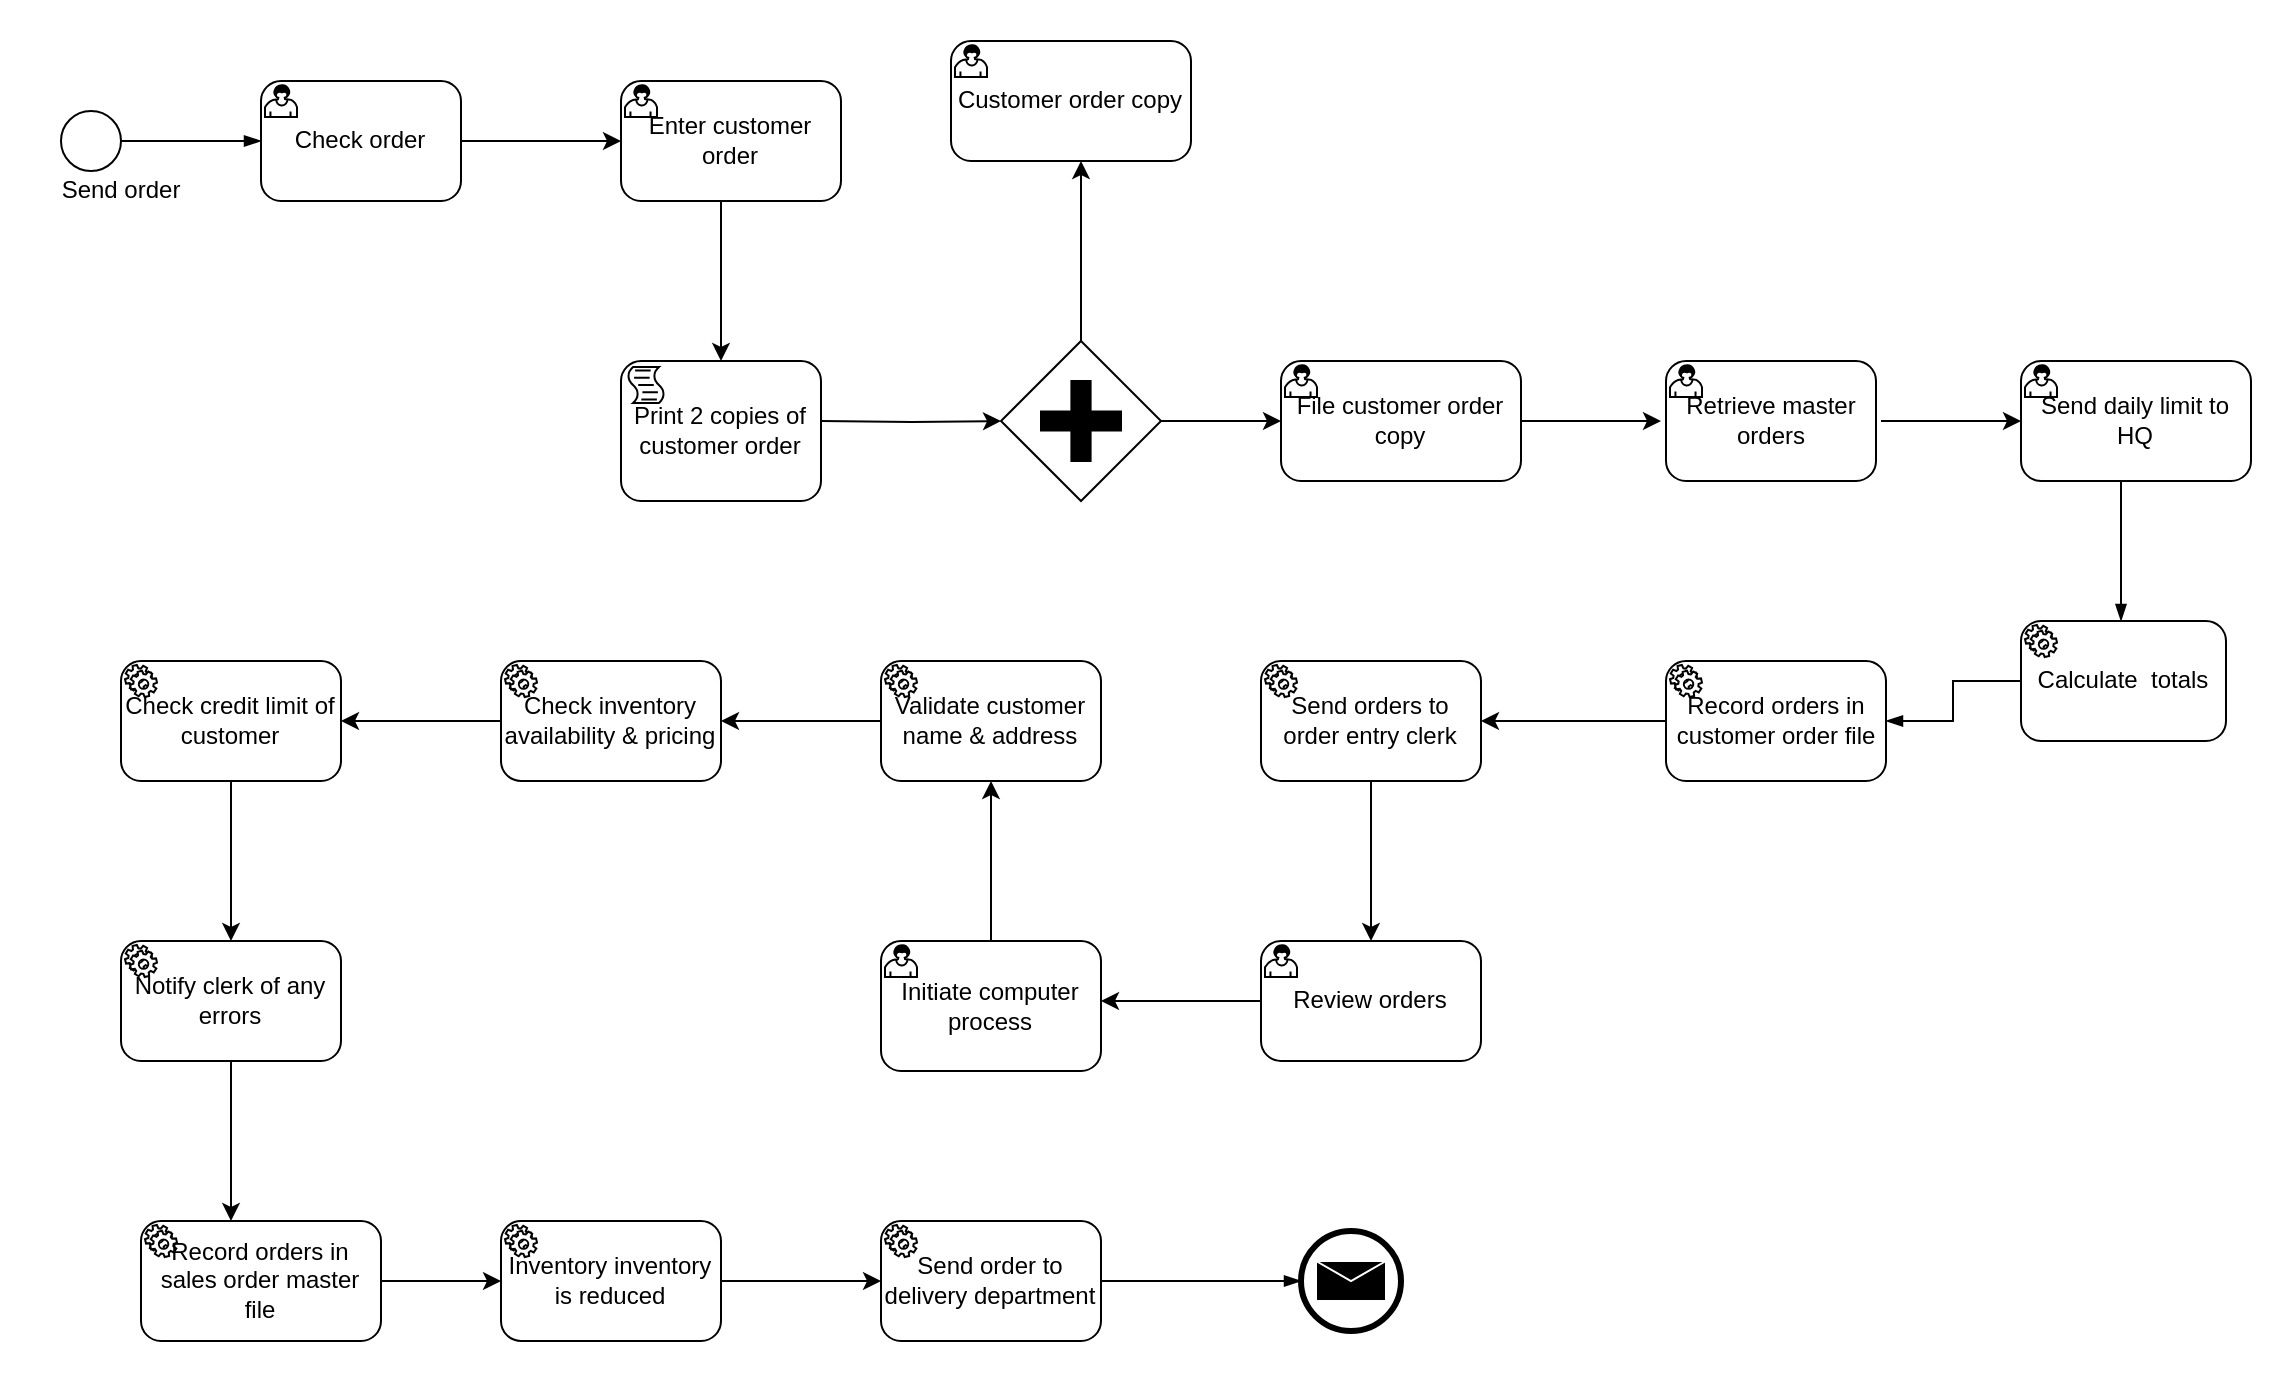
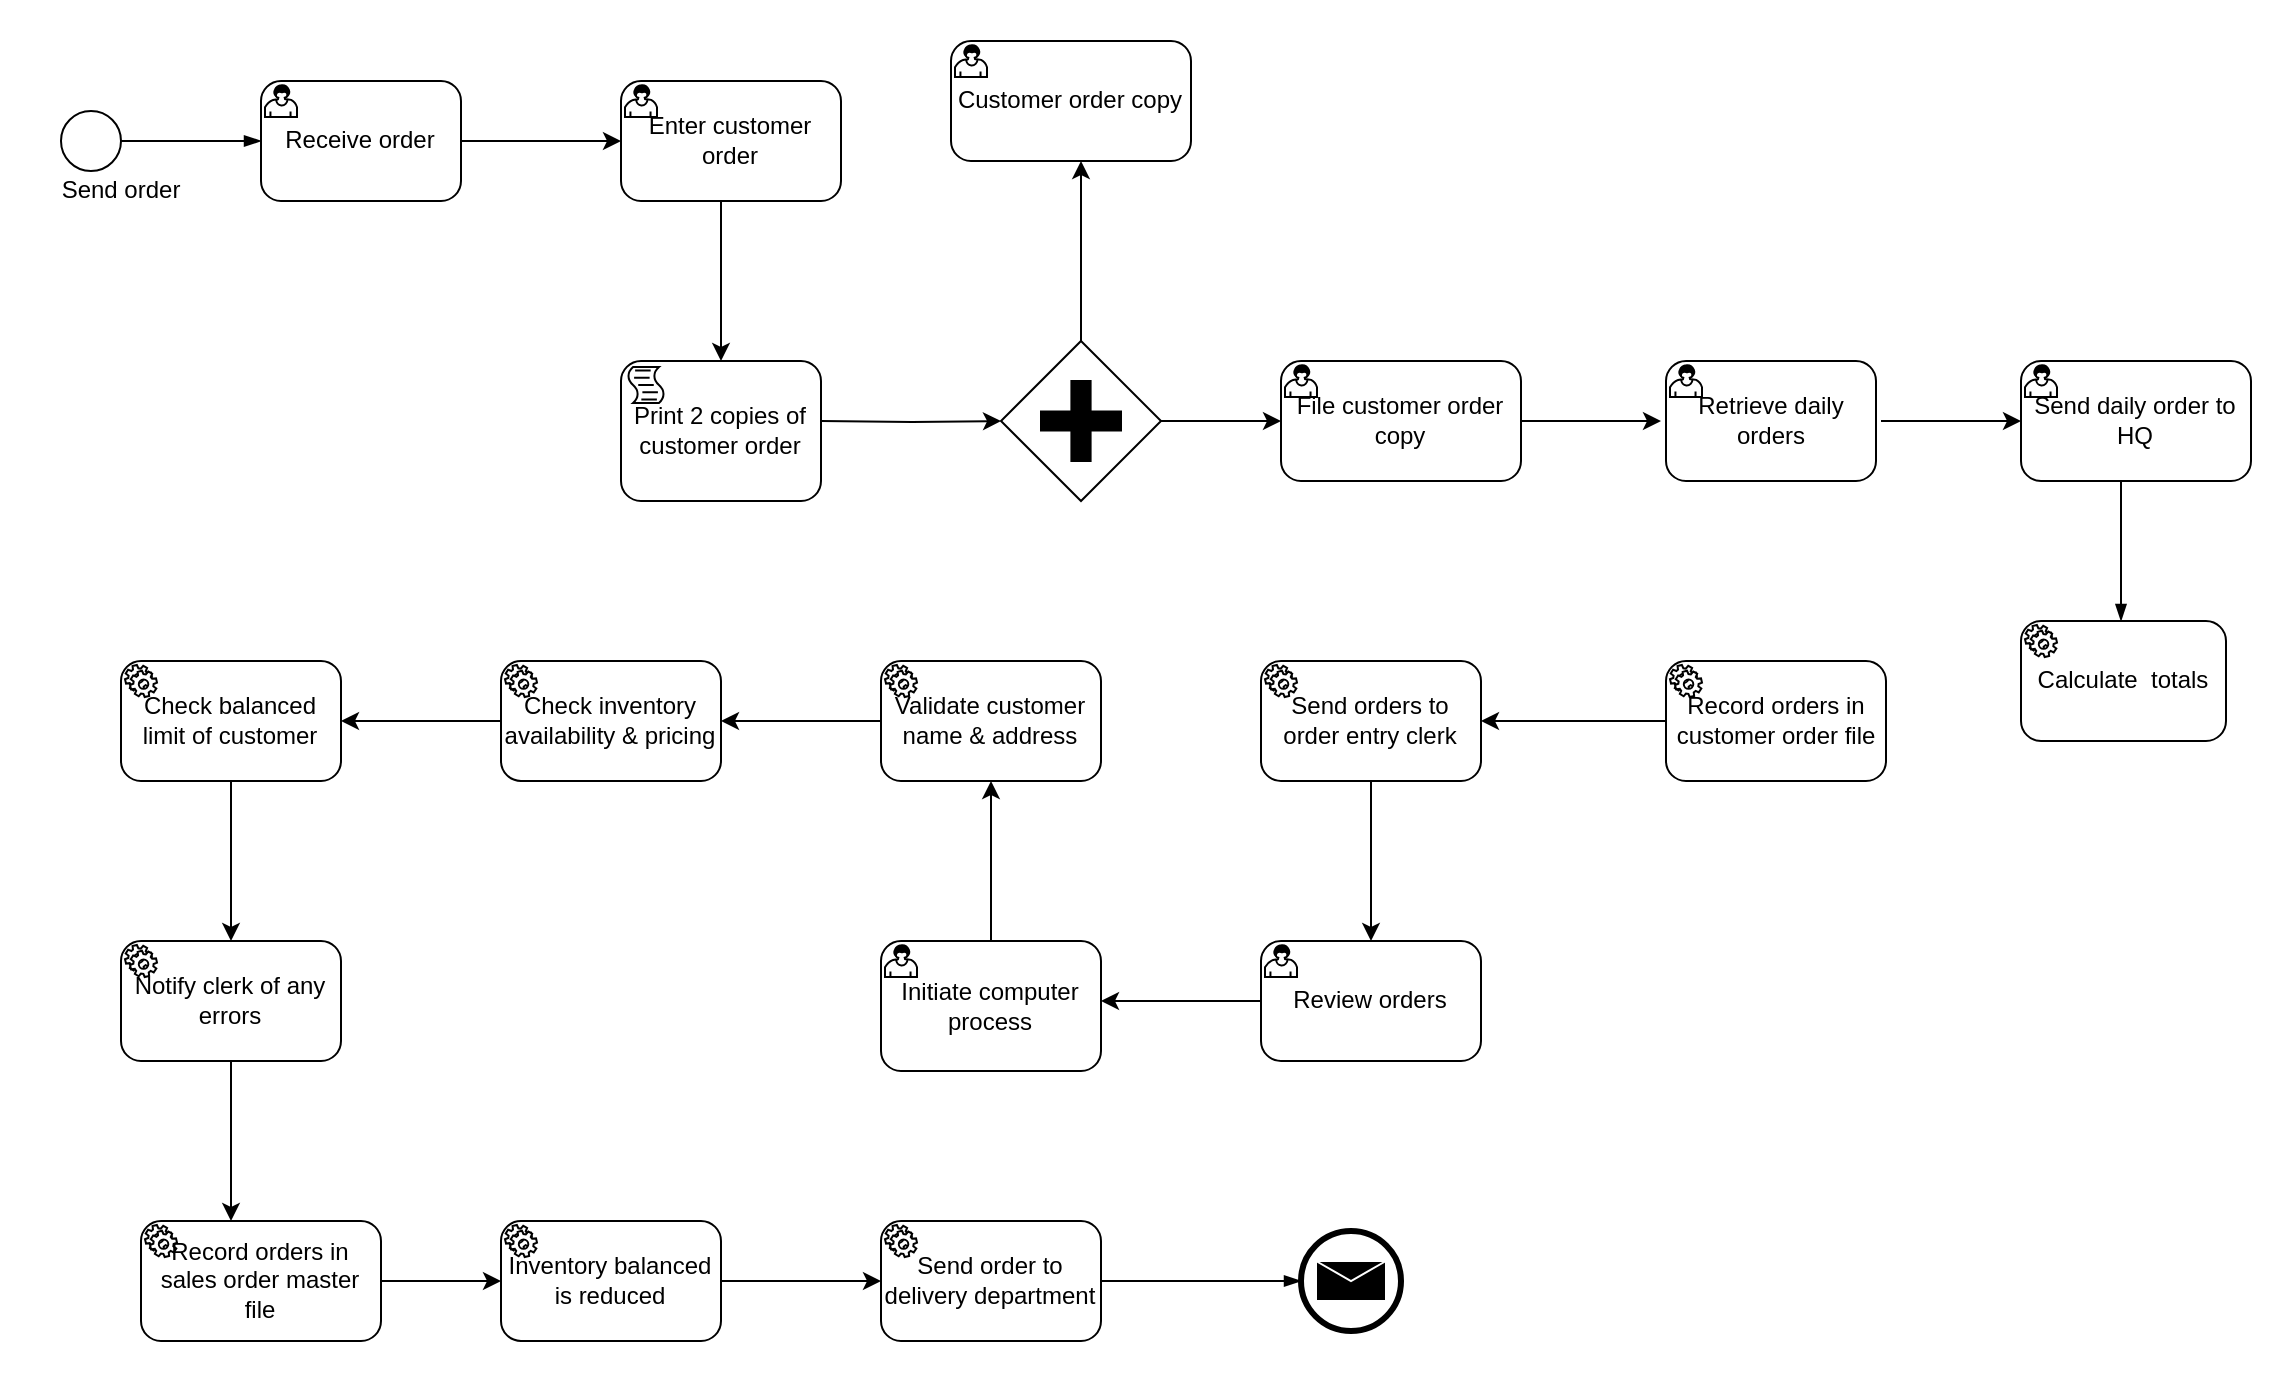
(361, 141) -> (361, 141)
(1772, 421) -> (1772, 421)
(2136, 421) -> (2136, 421)
(1953, 692) -> none
(231, 721) -> (231, 721)
(611, 1281) -> (611, 1281)
